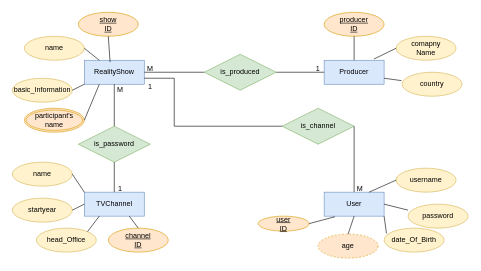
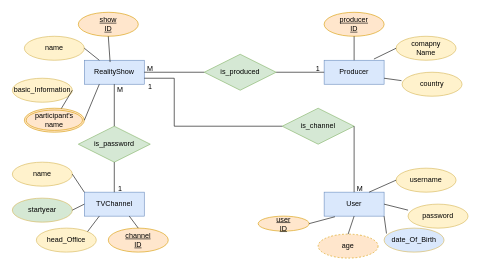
(78, 88) -> (67, 99)
(42, 210) -> (42, 210)
(414, 240) -> (414, 240)
